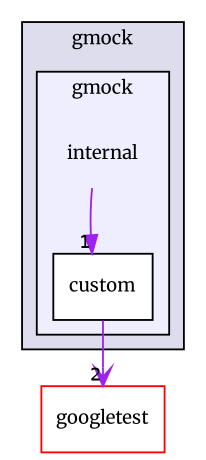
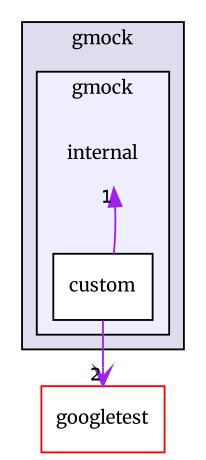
(91, 212) -> (115, 230)
